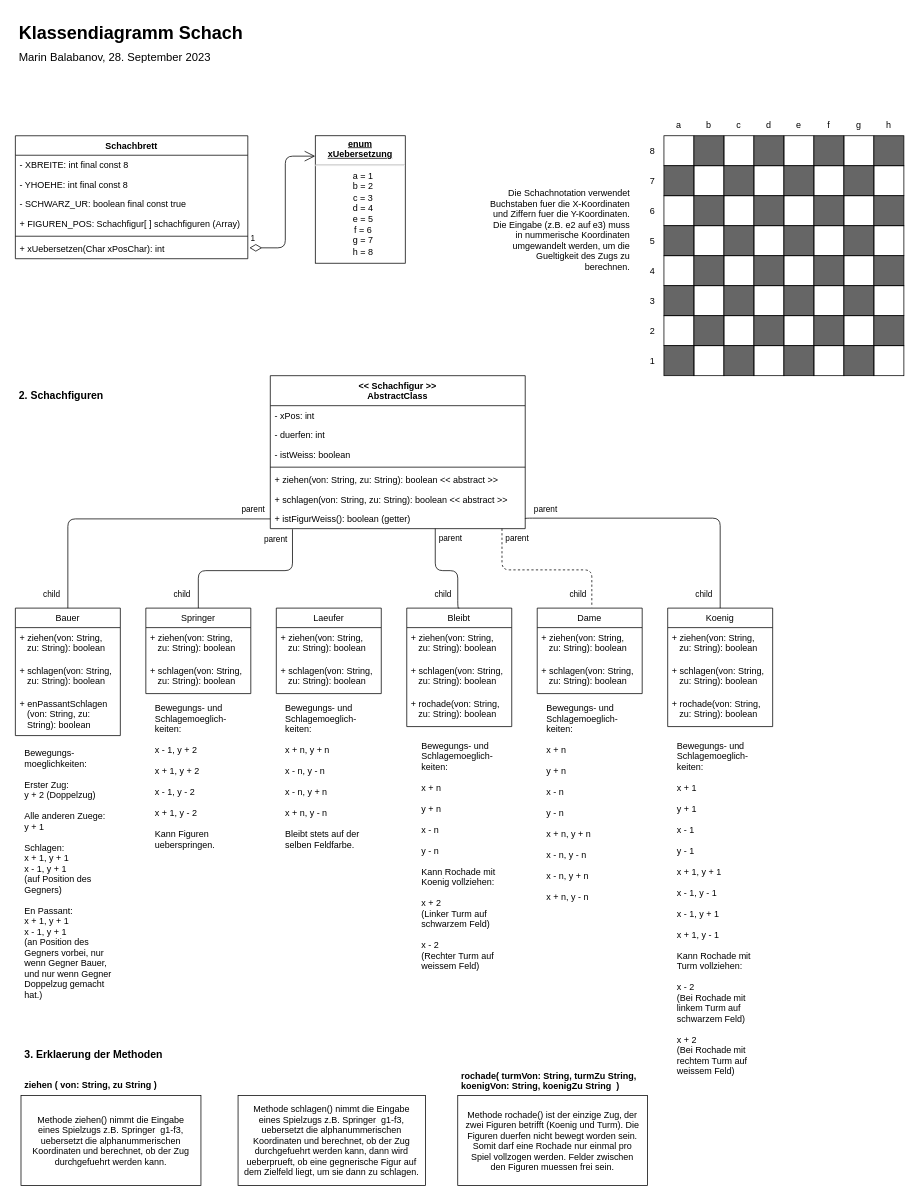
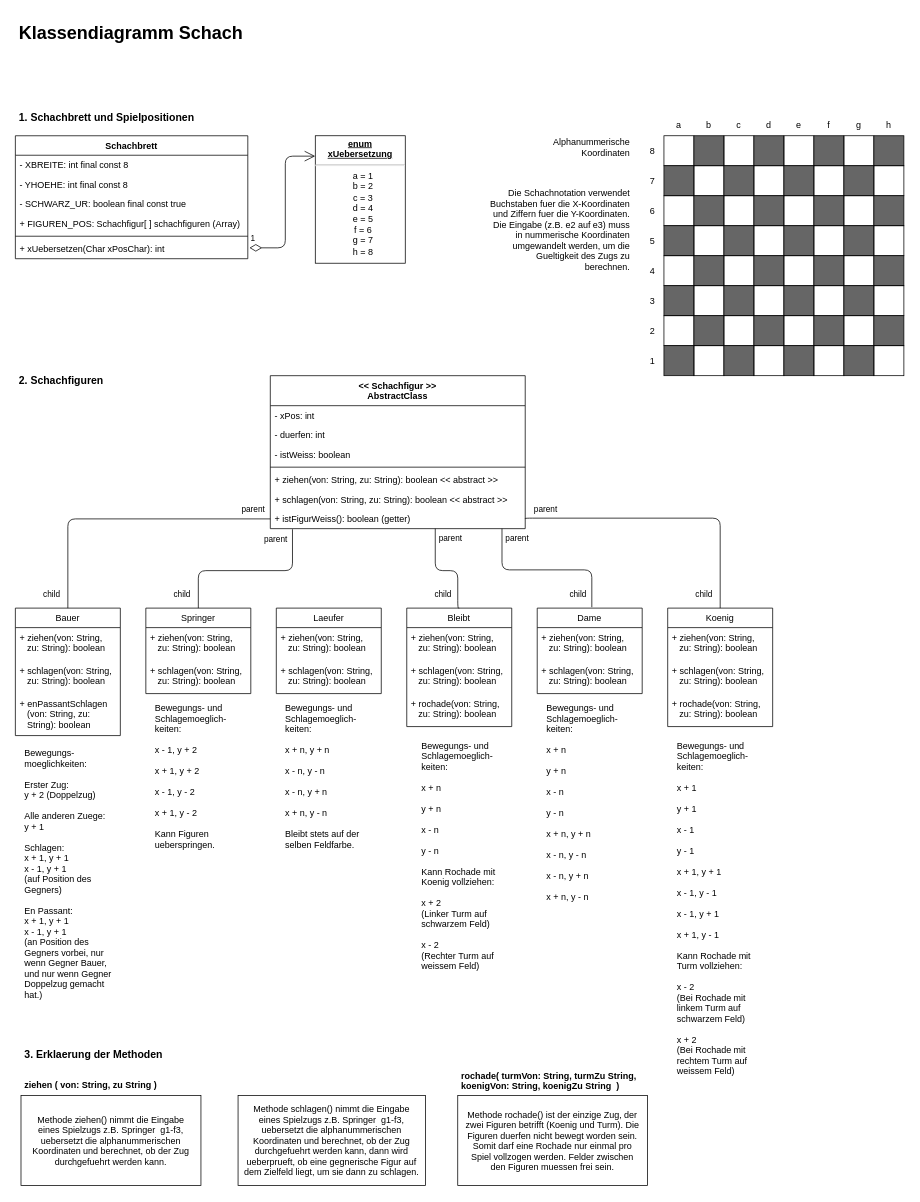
(123, 57) -> none
none -> (113, 117)
none -> (587, 147)
(91, 394) -> (91, 379)
(545, 570) -> (545, 570)
